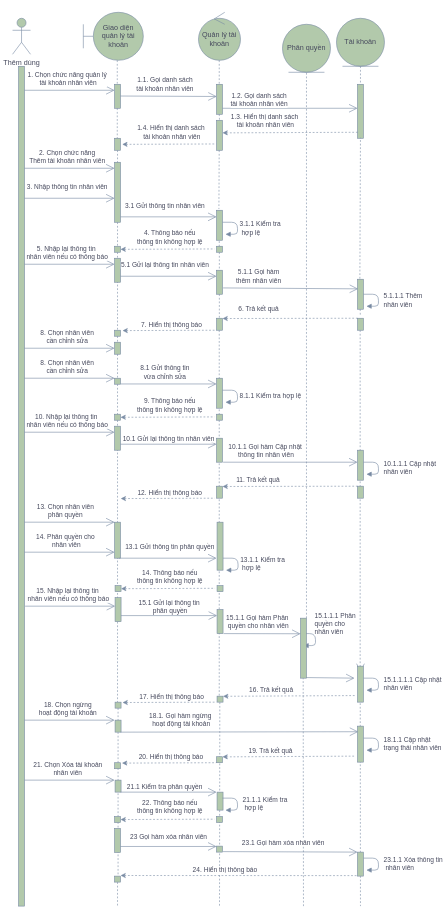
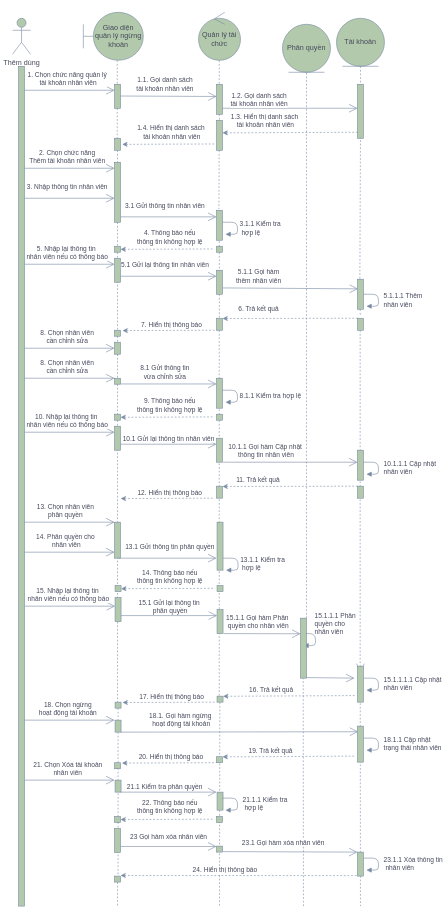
(118, 36) -> (118, 36)
(219, 39) -> (219, 39)
